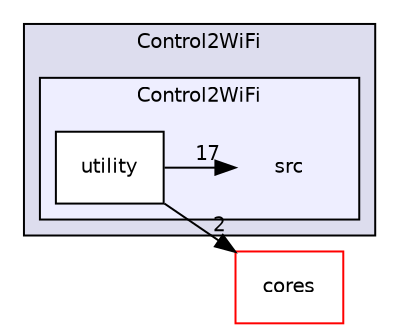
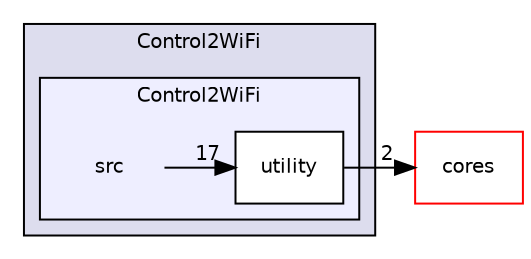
(190, 168) -> (190, 168)
